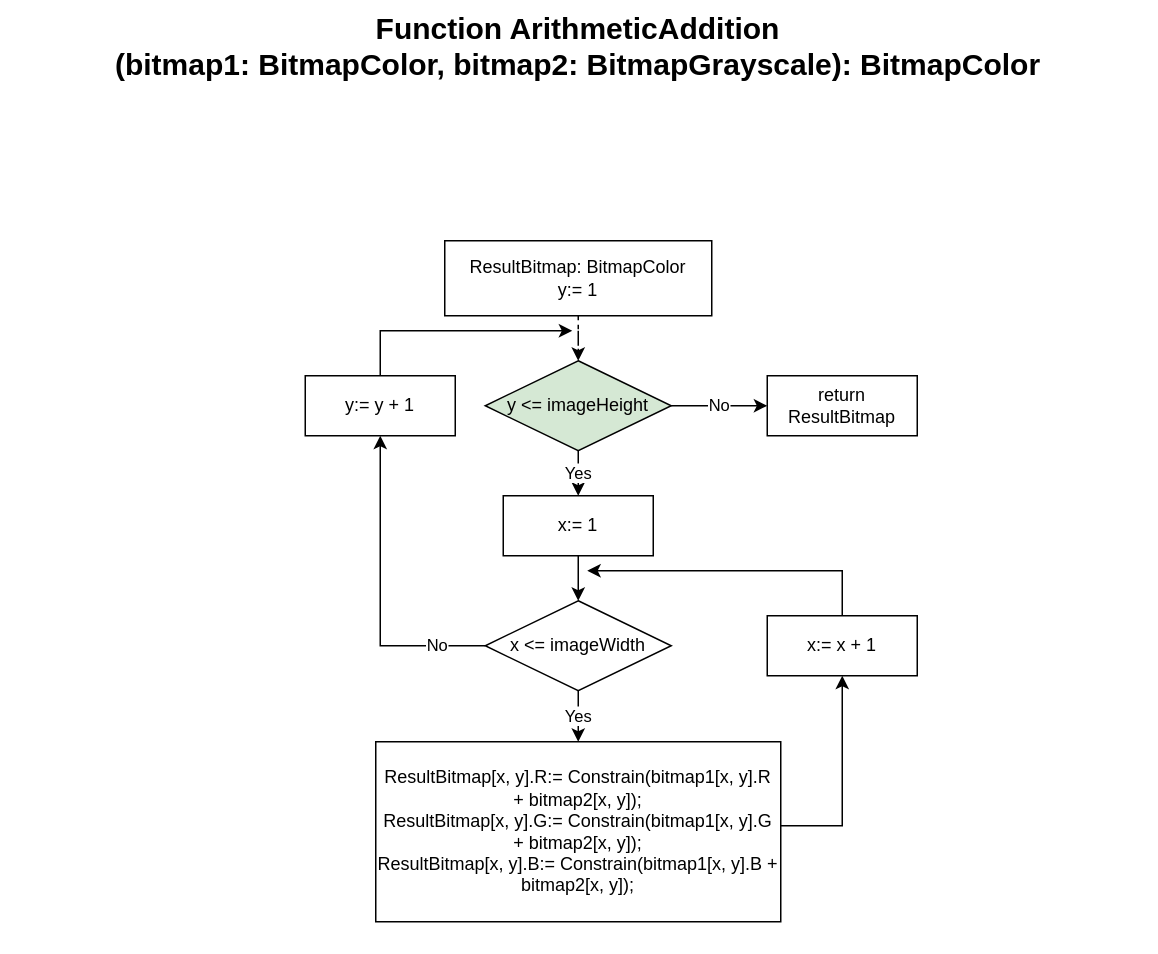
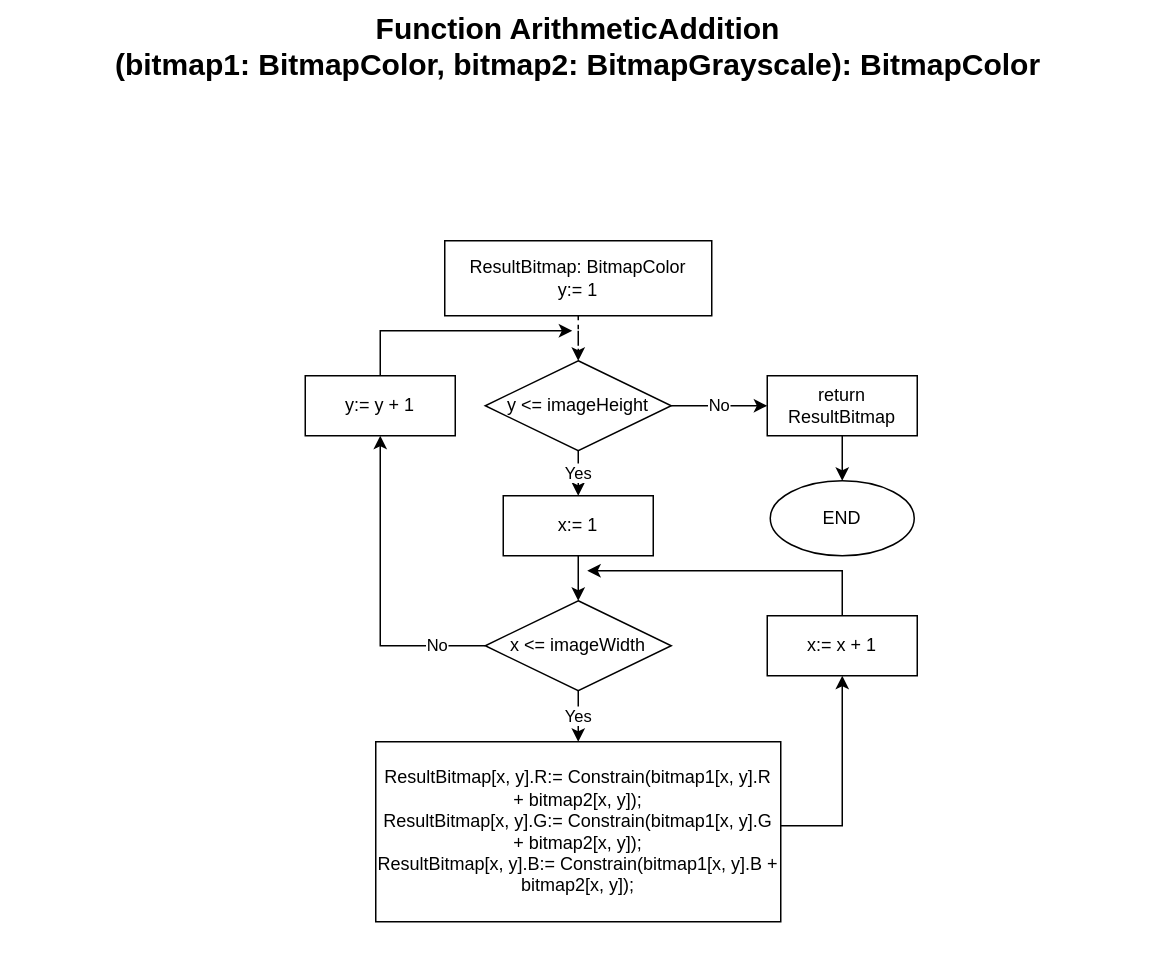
(578, 406) -> (578, 406)
none -> (842, 464)
none -> (842, 518)
